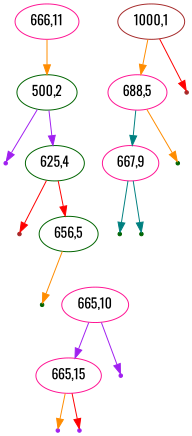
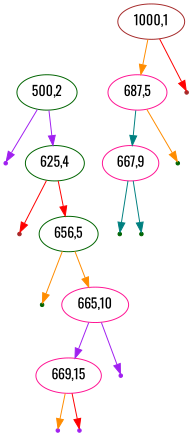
(47, 22) -> none
(137, 92) -> (137, 92)
none -> (80, 265)
(69, 376) -> (69, 376)
